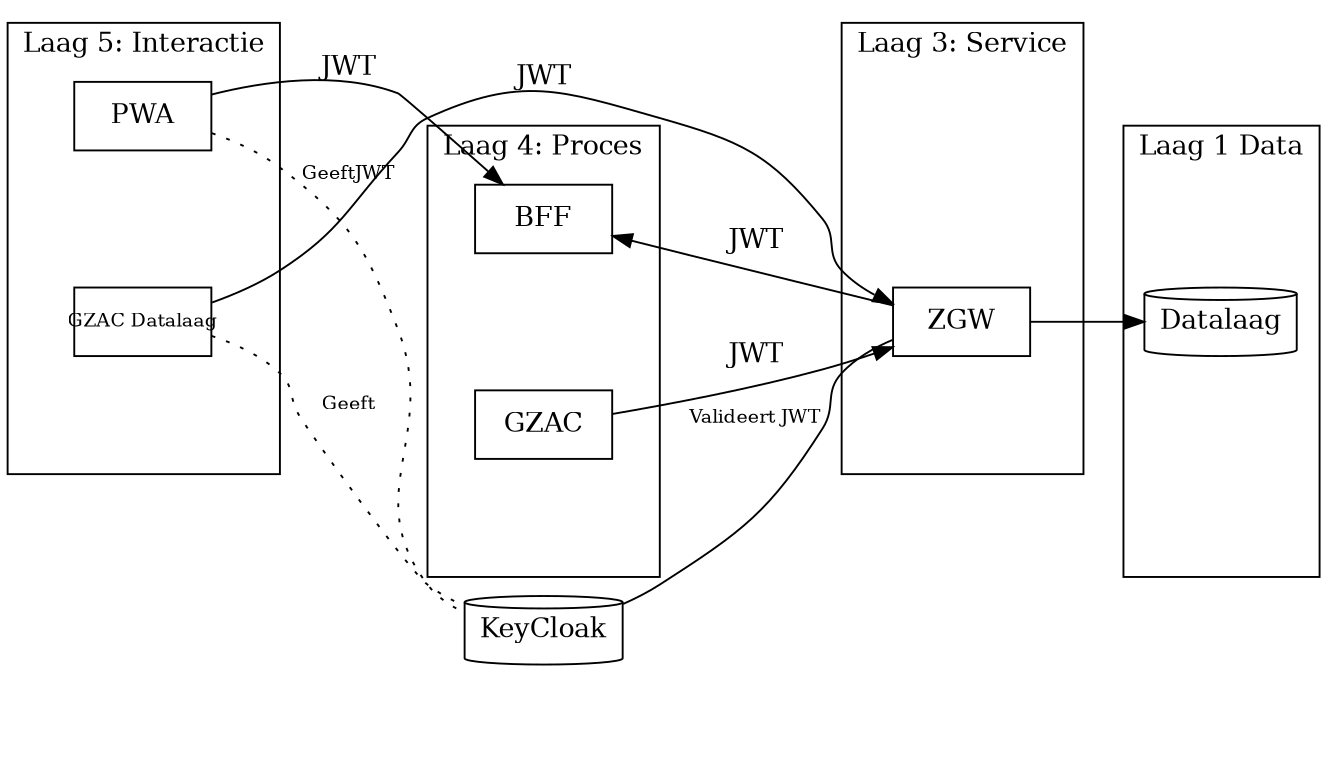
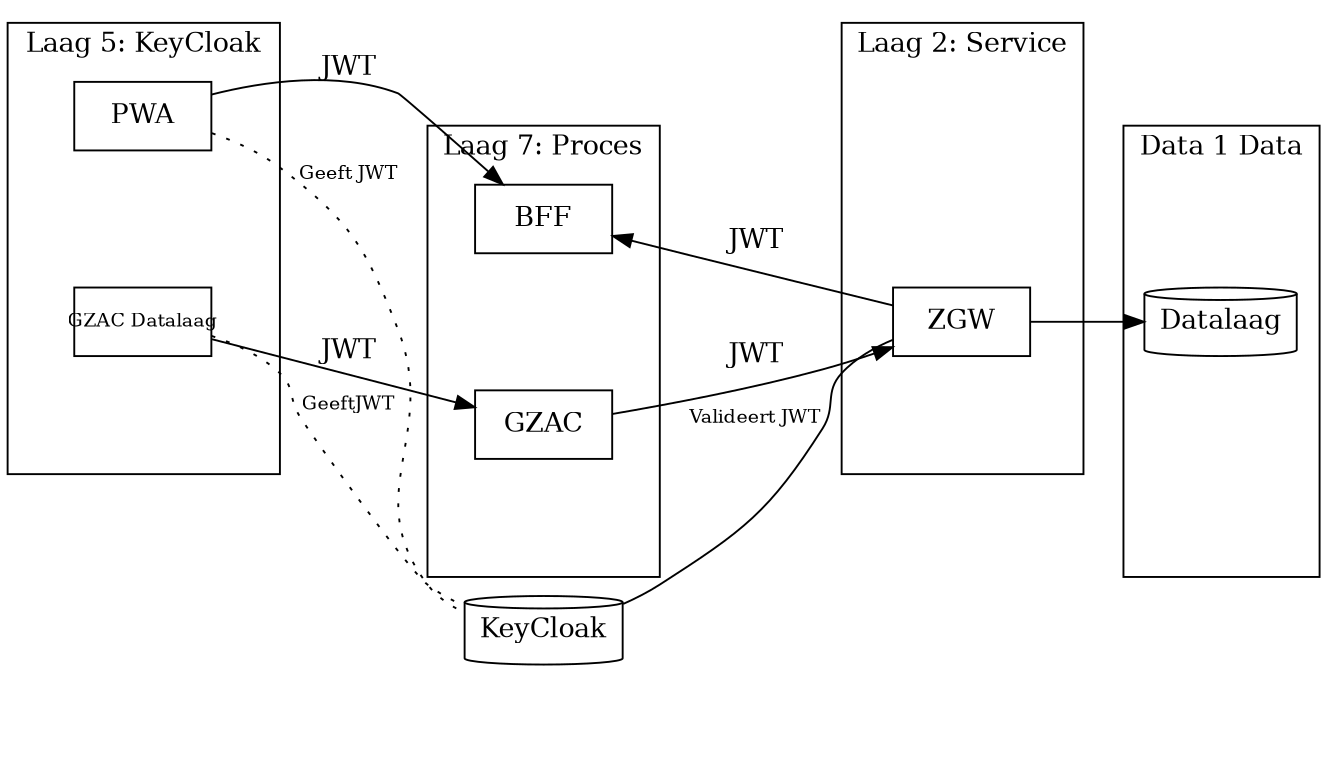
(144, 45) -> (144, 45)
(963, 45) -> (963, 45)
(545, 92) -> (334, 371)
(544, 148) -> (544, 148)
(1222, 148) -> (1222, 148)
(348, 174) -> (348, 174)
(348, 405) -> (348, 405)
